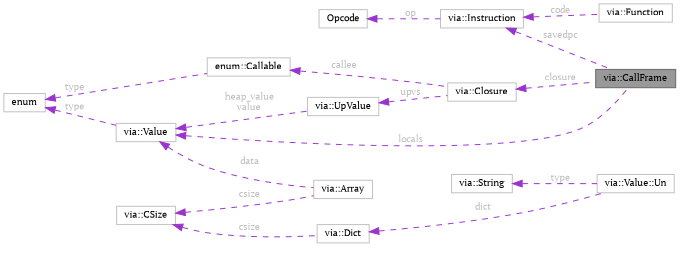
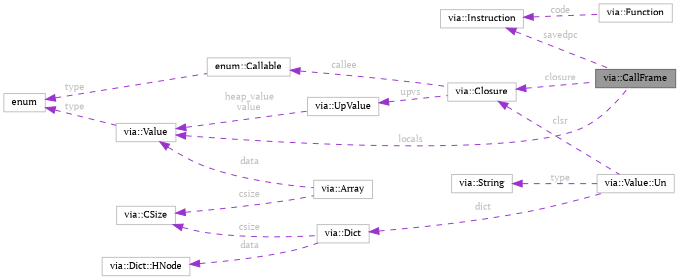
(343, 19) -> none
none -> (563, 140)
none -> (146, 267)
